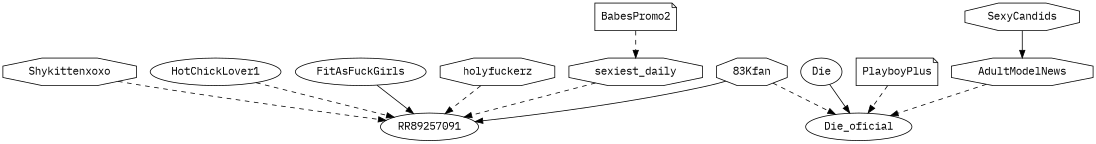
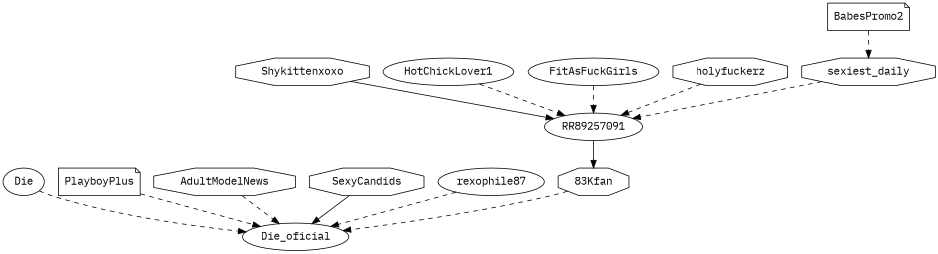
(1022, 41) -> (334, 207)
(837, 96) -> (138, 216)
(392, 97) -> (594, 96)
(248, 101) -> (448, 99)
(605, 105) -> (594, 151)
none -> (491, 182)
